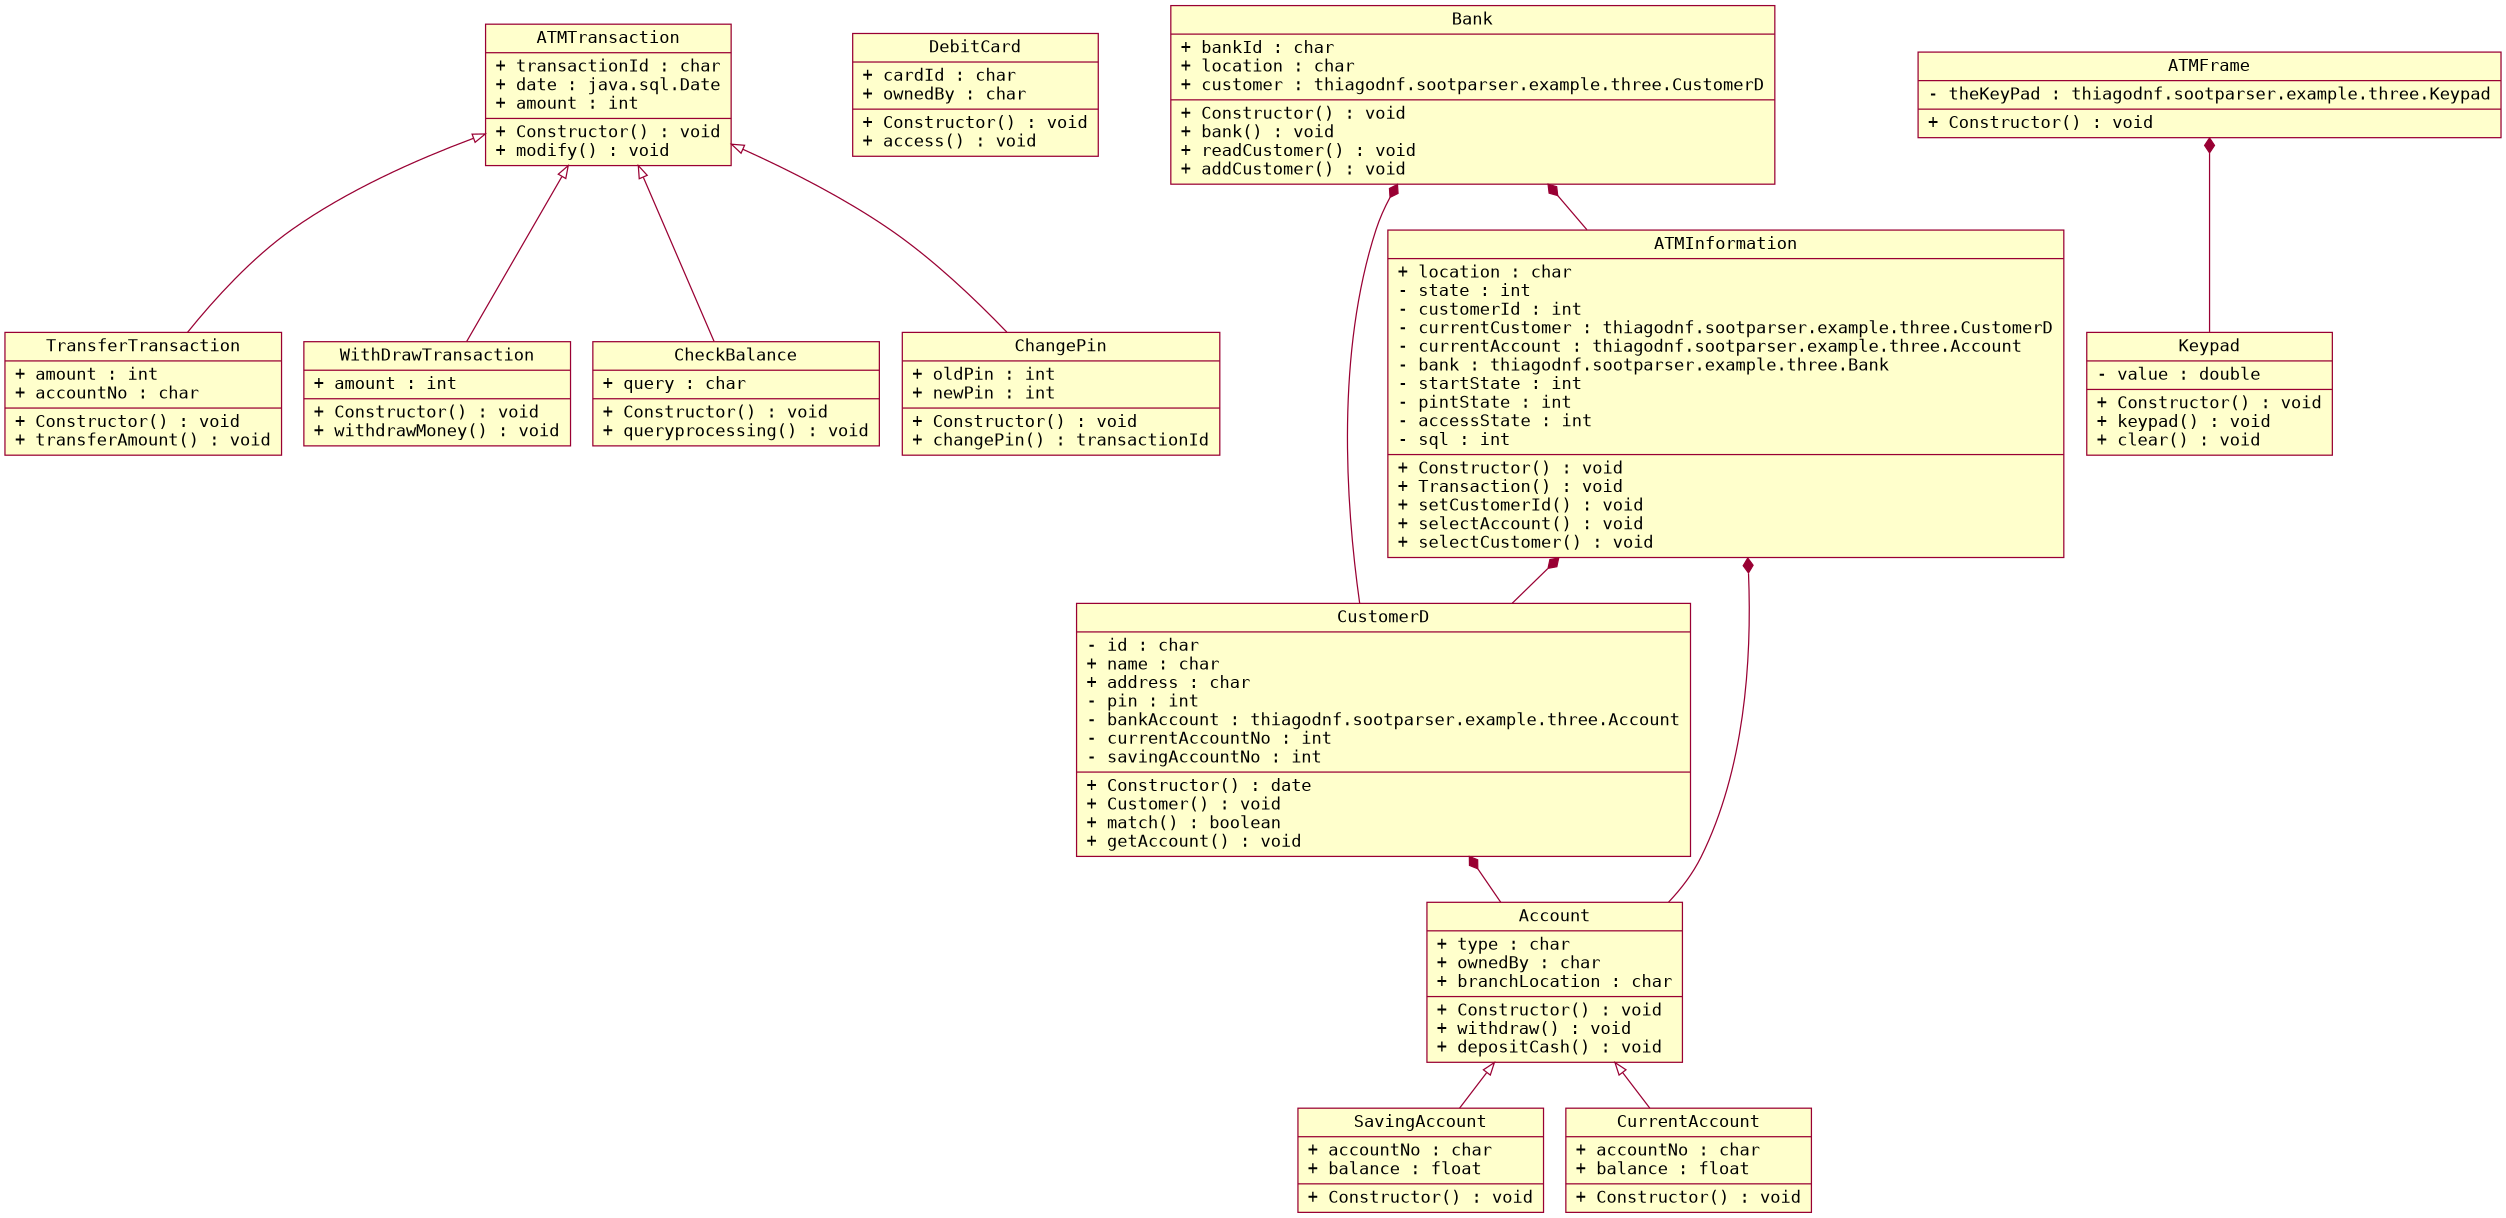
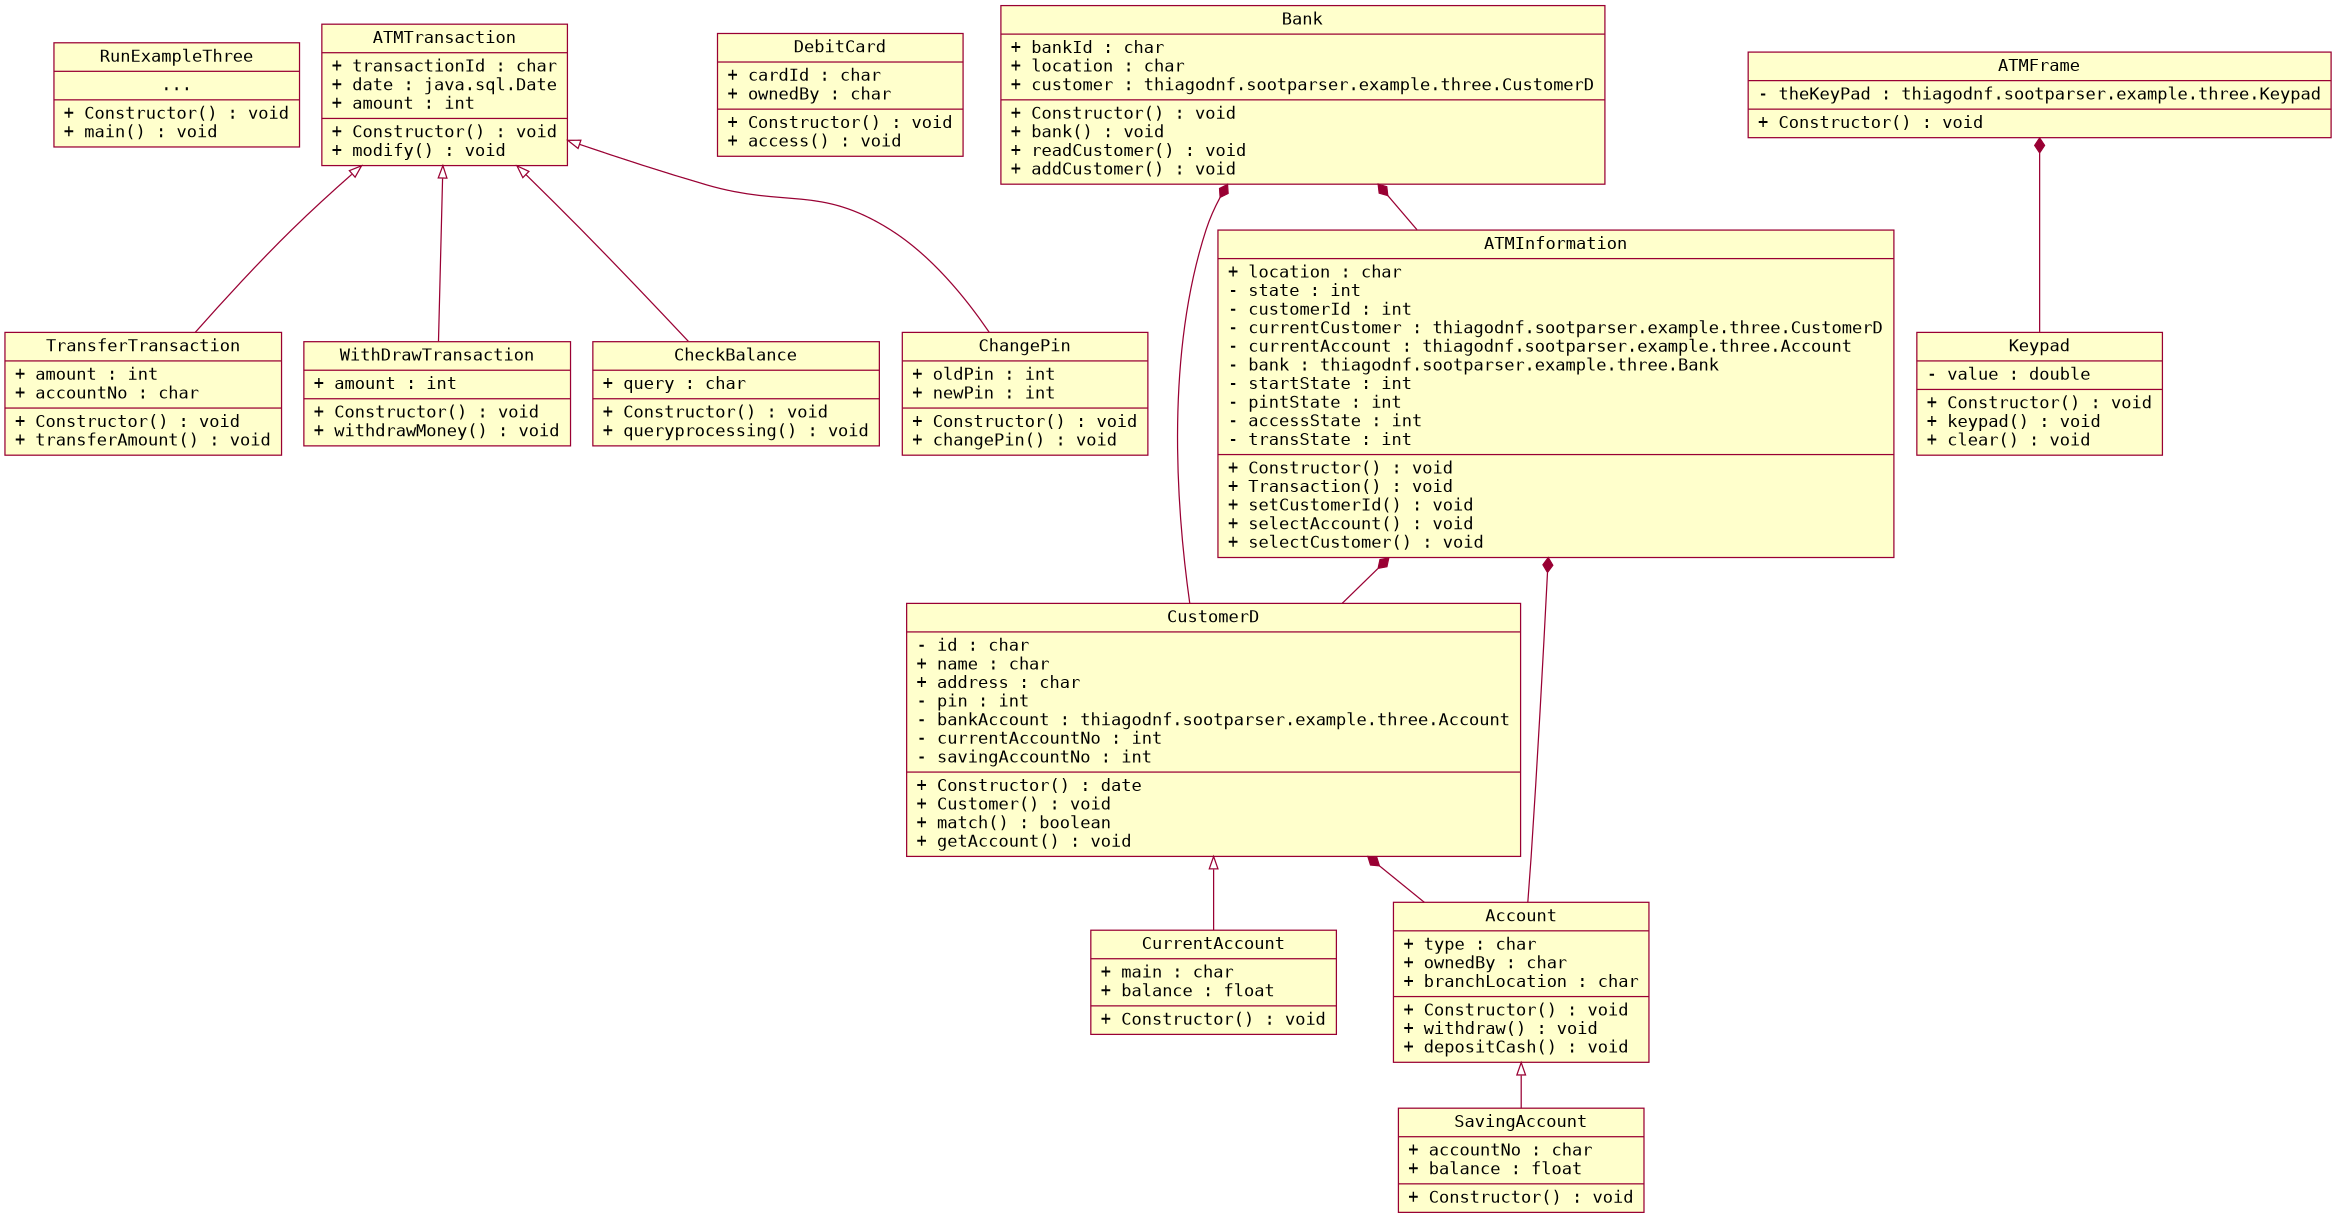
none -> (177, 95)
(1061, 440) -> (1015, 440)
(1454, 440) -> (1320, 440)
(1636, 1090) -> (1214, 900)
(1668, 1150) -> (1168, 972)
